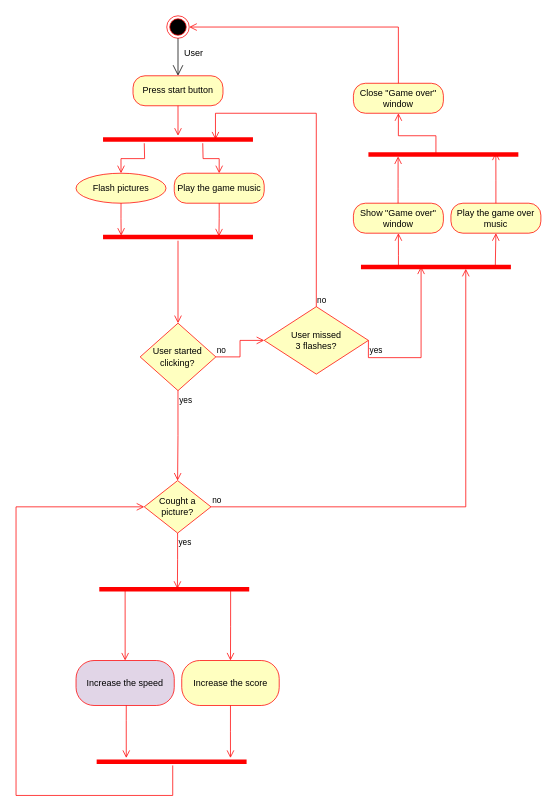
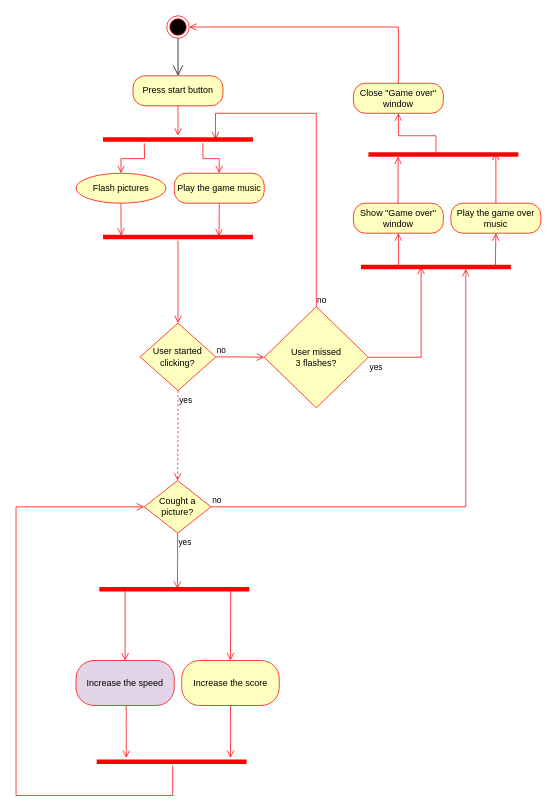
(194, 53) -> none
(316, 340) -> (316, 357)
(178, 433) -> (178, 433)
